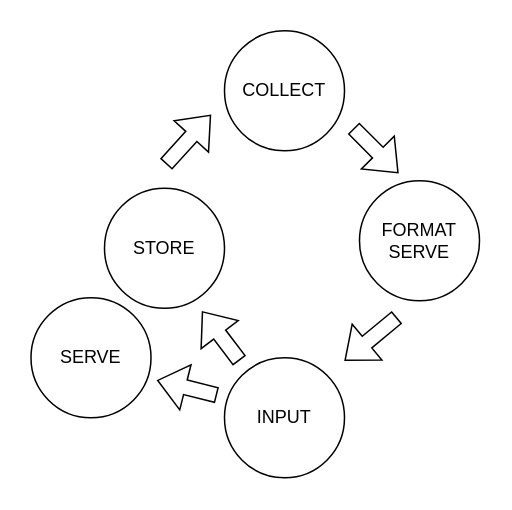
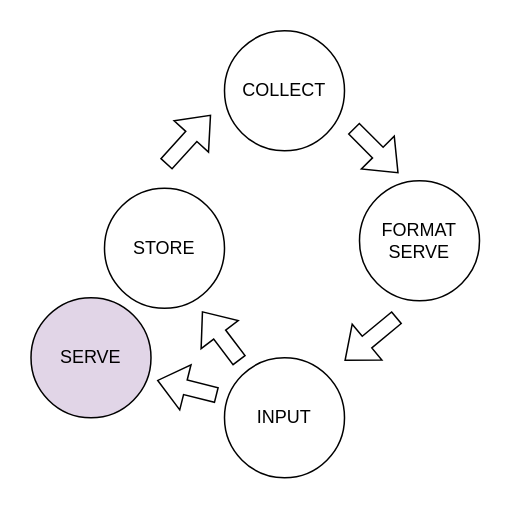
(91, 358) -> (91, 358)
